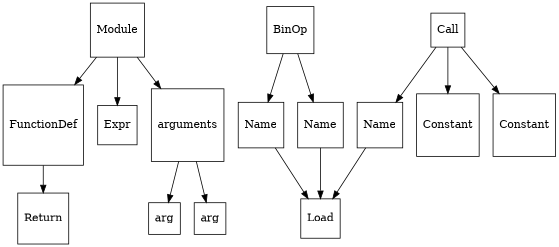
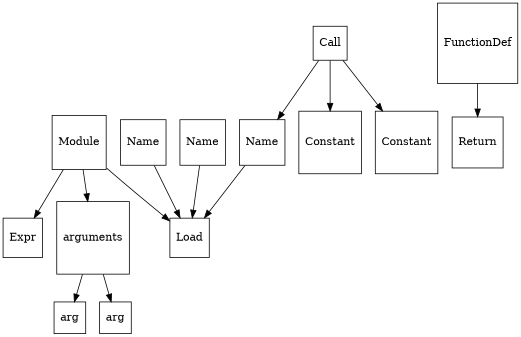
(290, 30) -> none
(88, 68) -> (135, 192)
